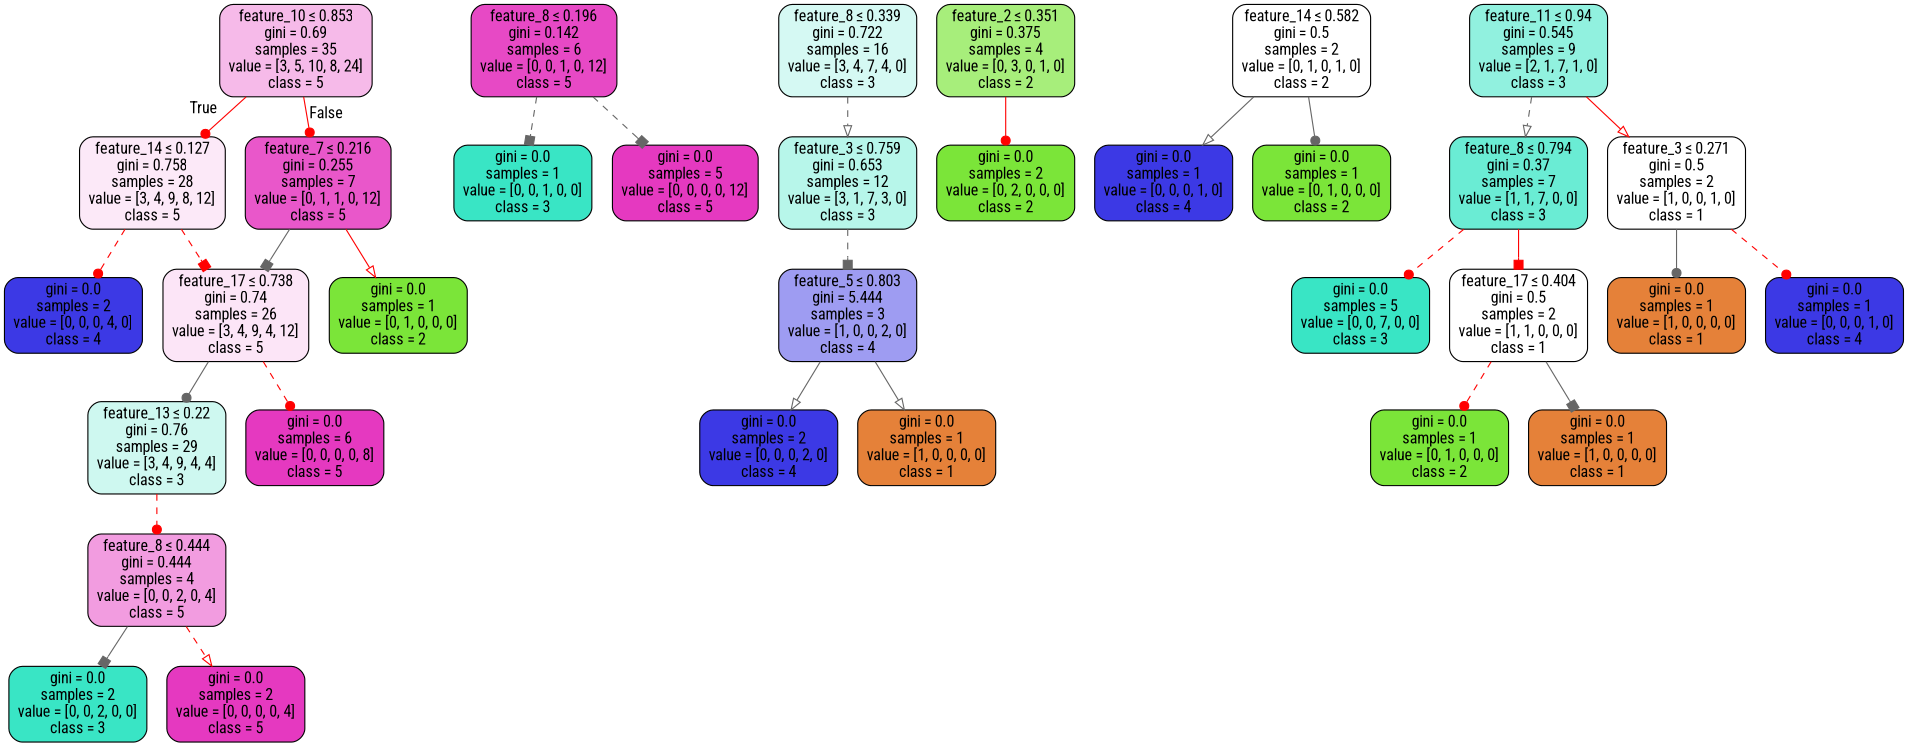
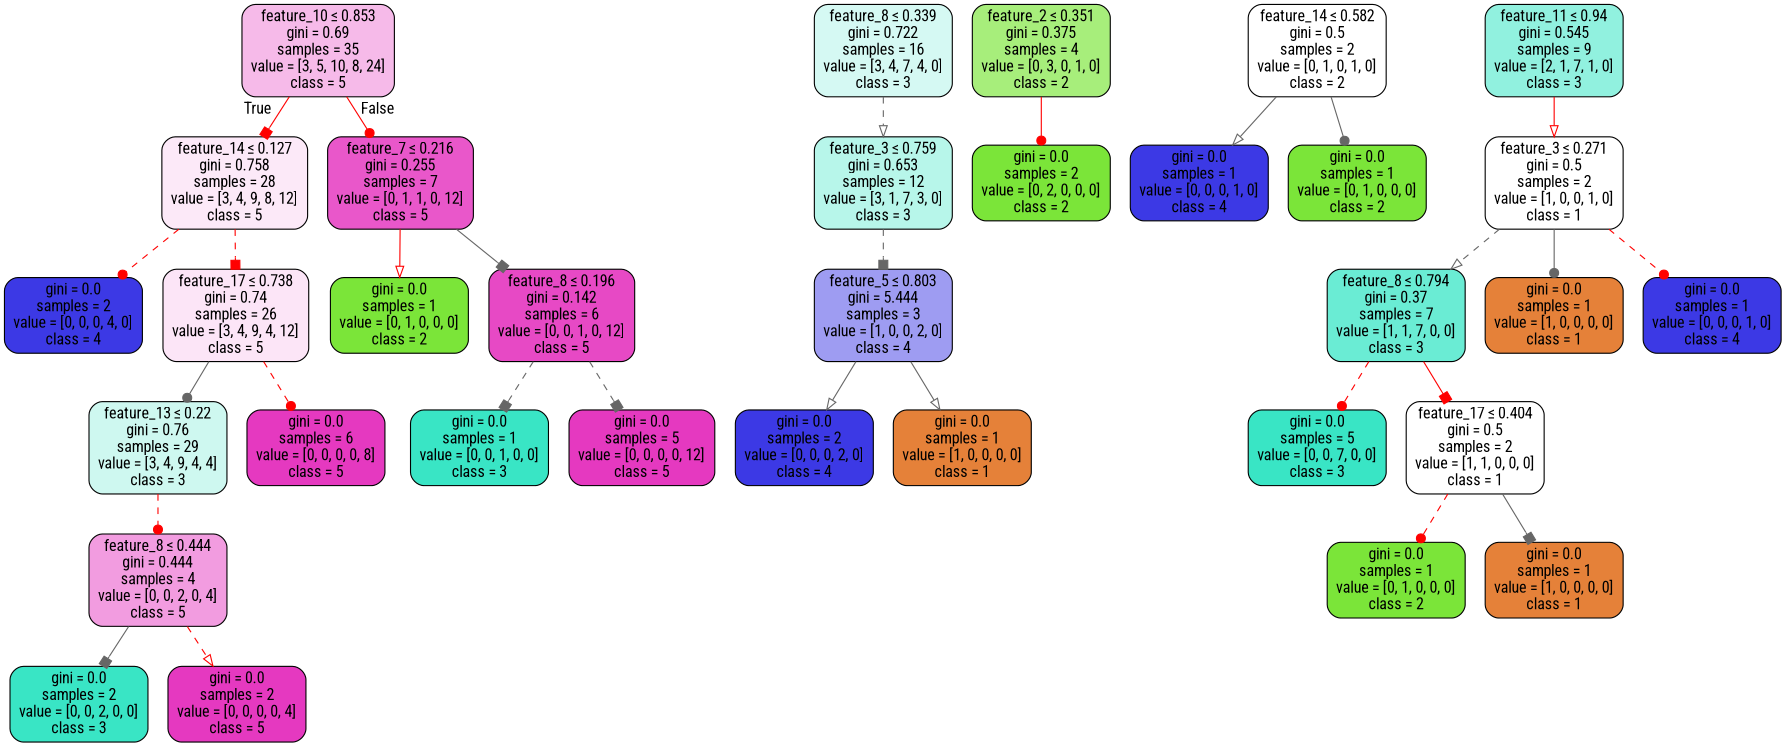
(1529, 111) -> (1480, 246)
(228, 114) -> (279, 112)
(280, 244) -> (477, 246)
